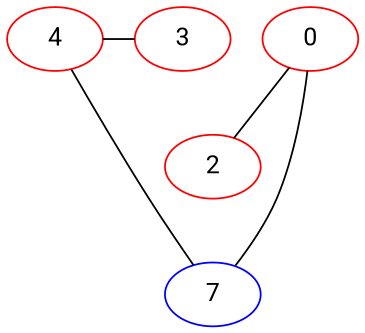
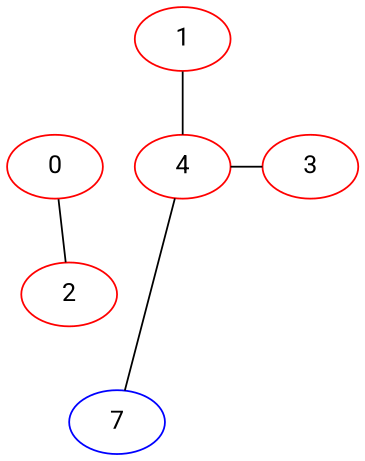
none -> (183, 39)
(286, 174) -> none
